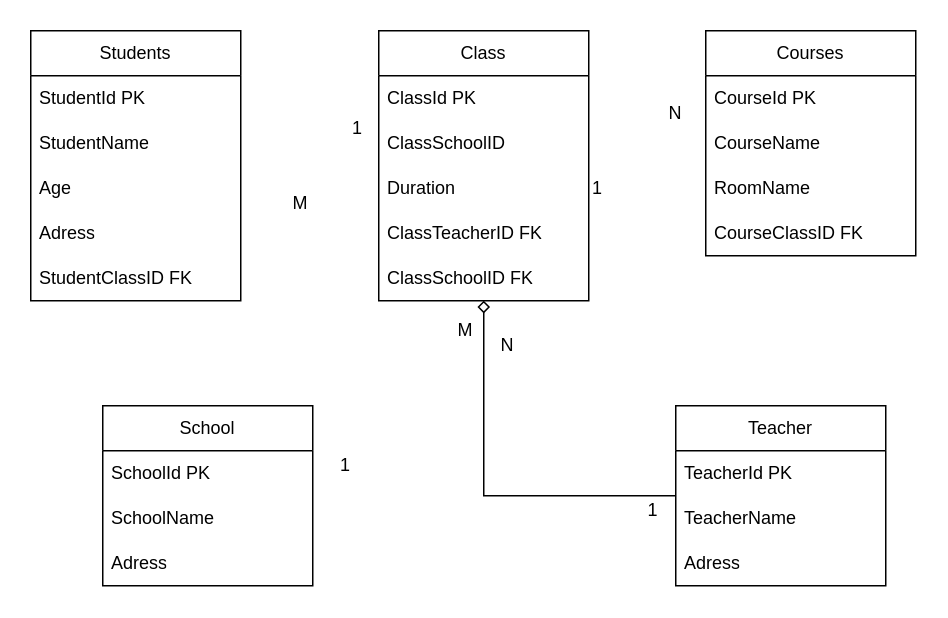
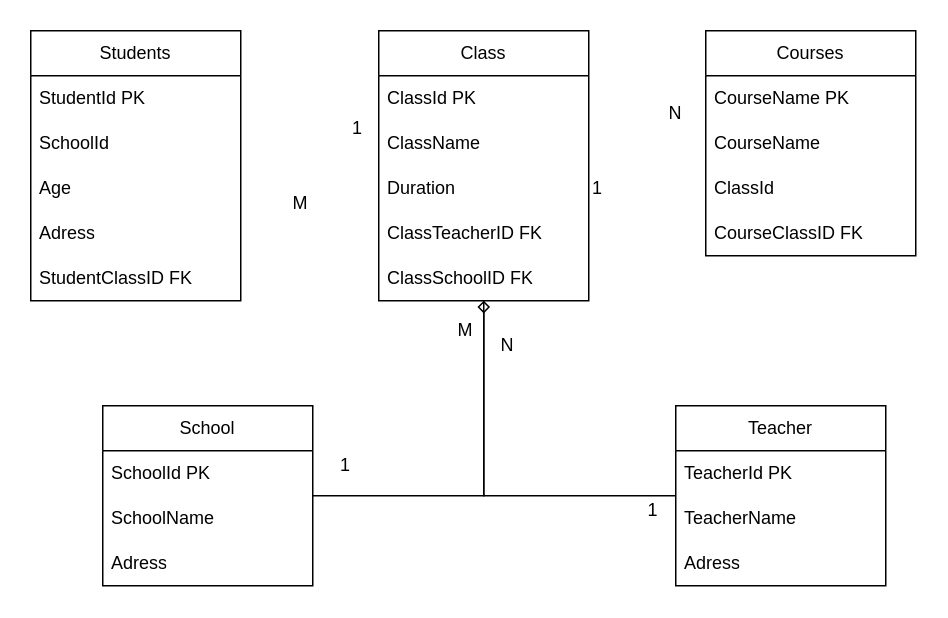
(768, 98) -> (778, 98)
(95, 143) -> (78, 143)
(449, 143) -> (431, 143)
(755, 188) -> (748, 188)
none -> (398, 496)
